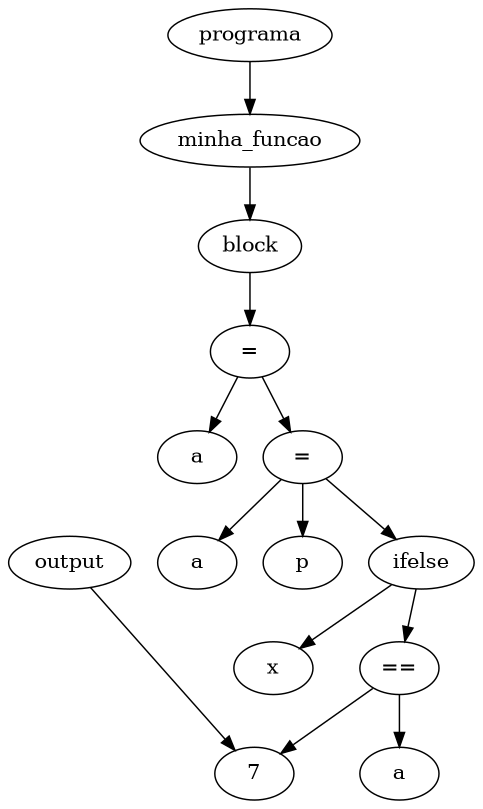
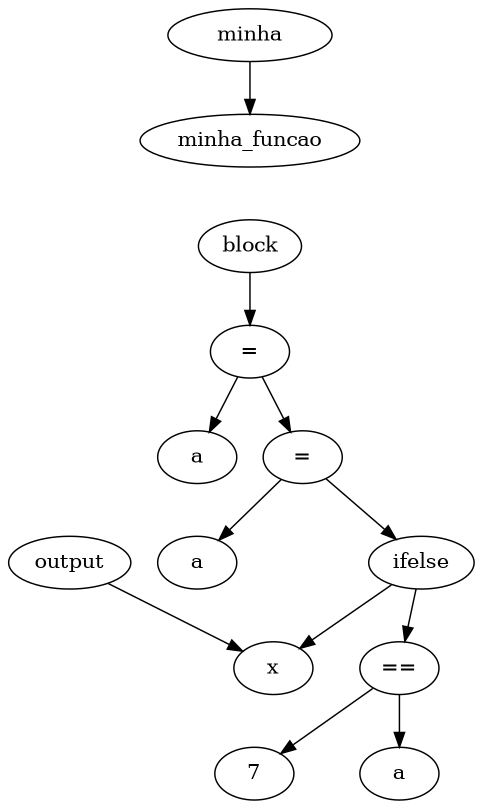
(250, 35) -> (250, 35)
(250, 186) -> none
(303, 563) -> none
(158, 663) -> (169, 614)
